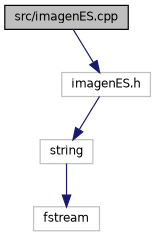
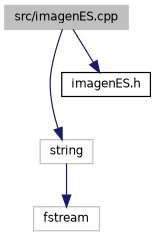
(67, 17) -> (67, 17)
(106, 85) -> (106, 85)
(89, 113) -> (50, 78)
